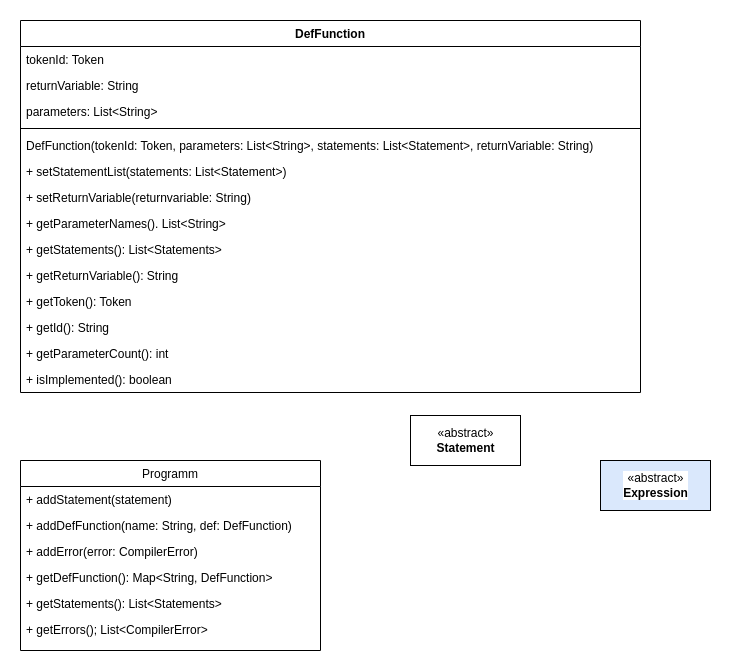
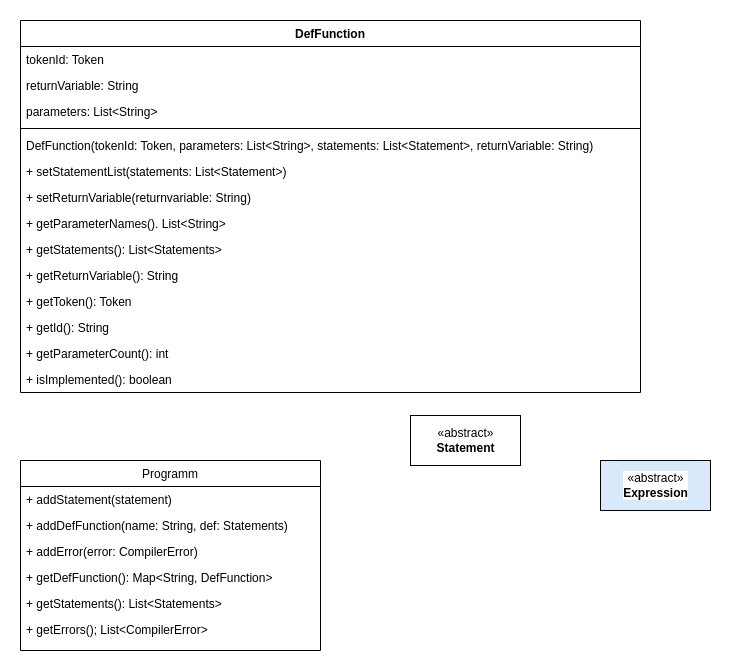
(172, 526) -> (170, 526)
